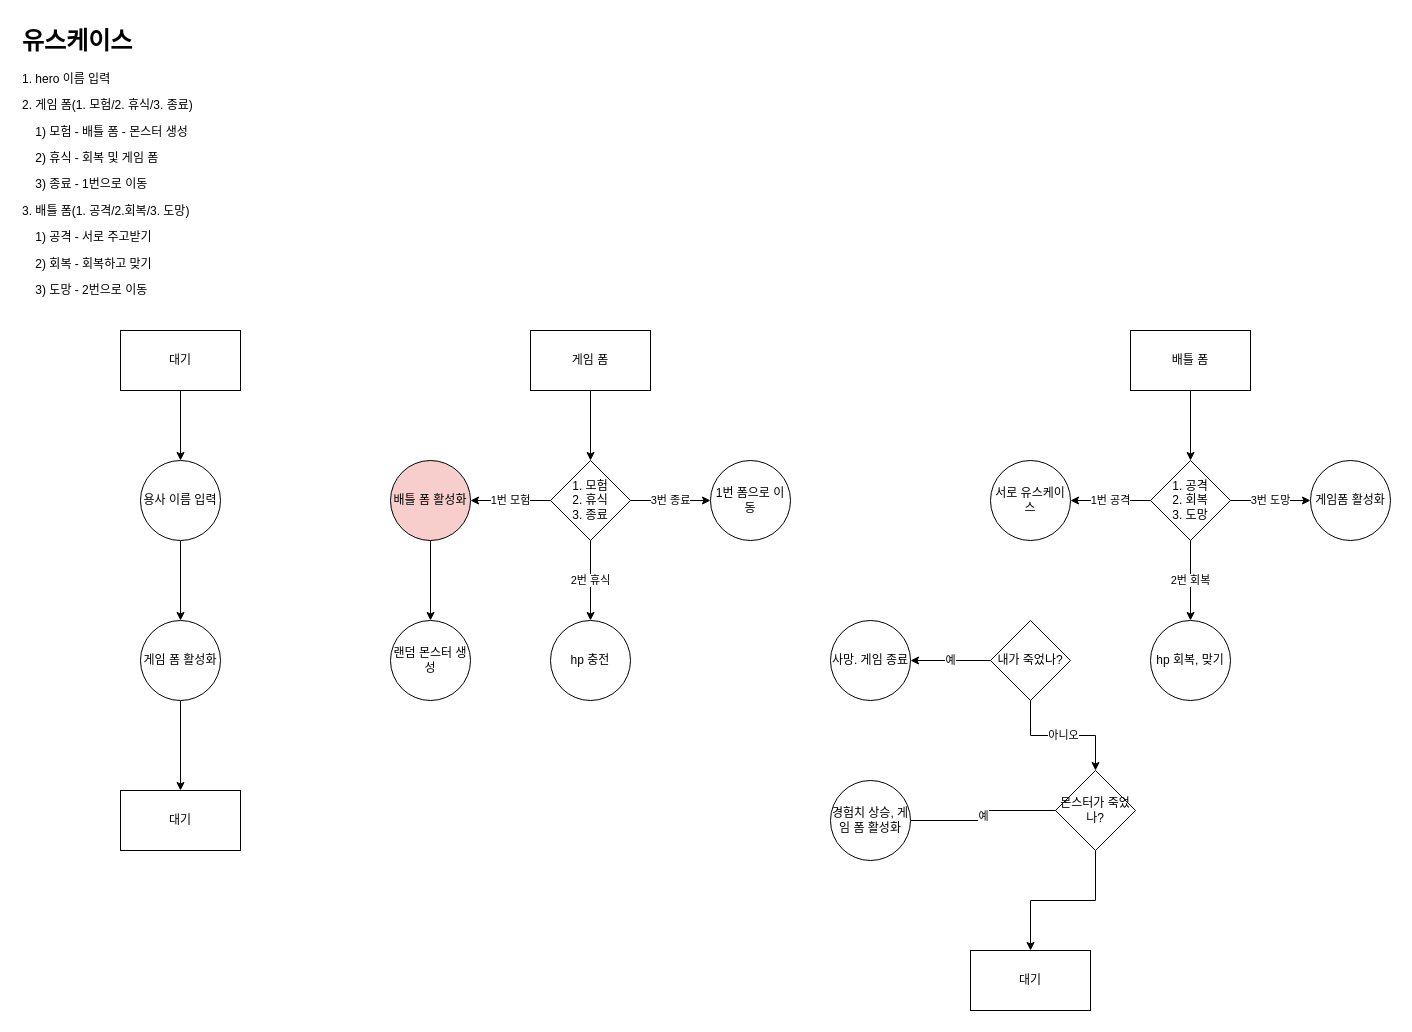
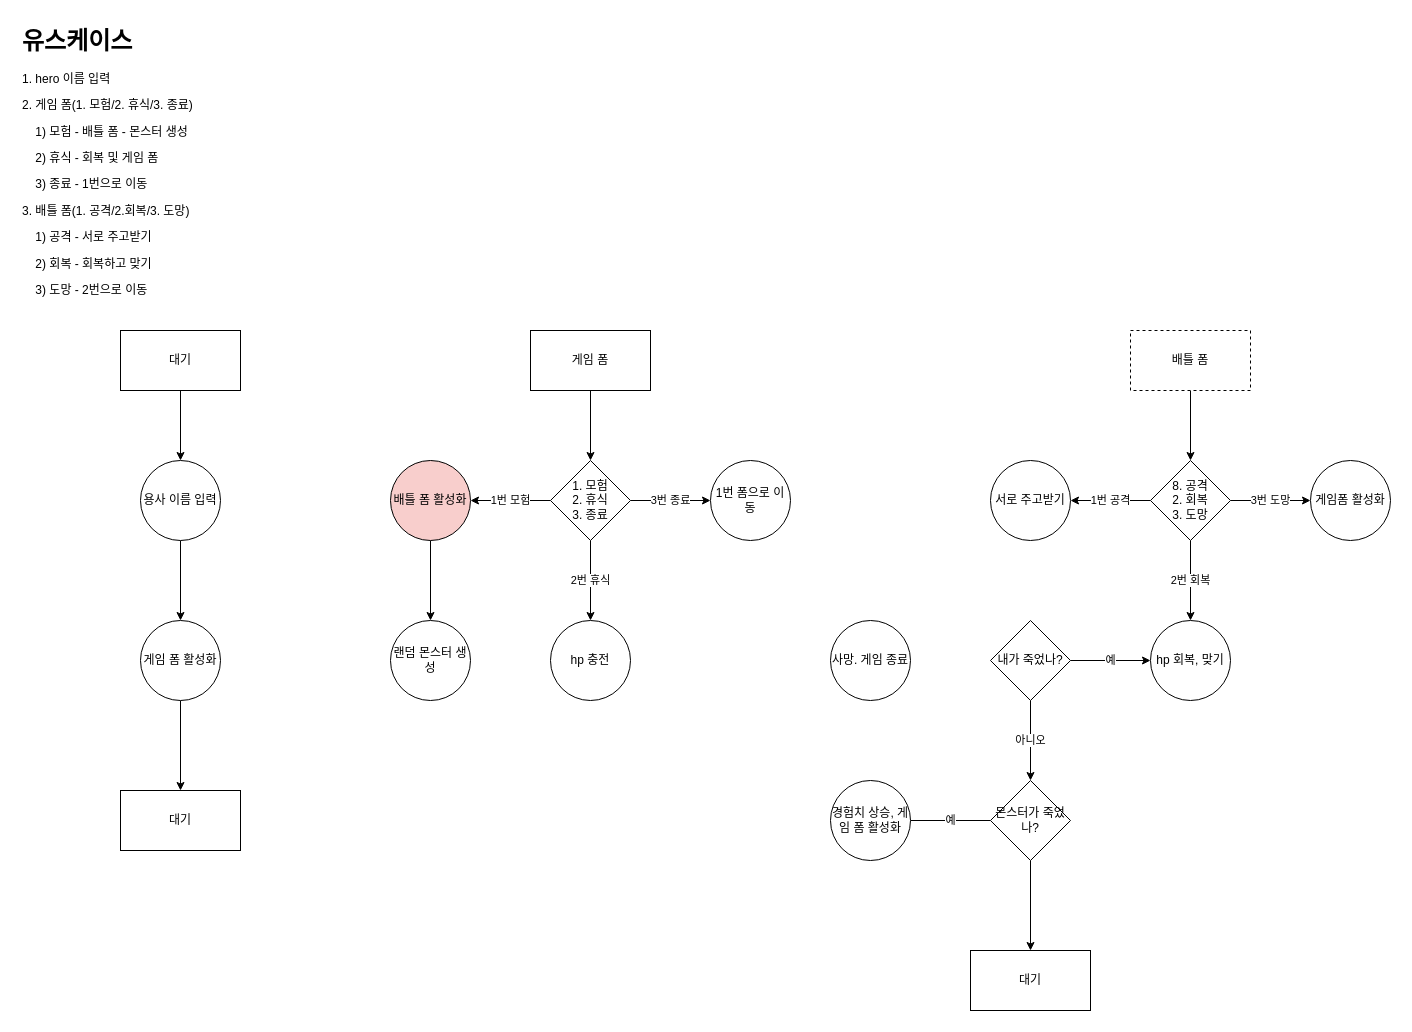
(1191, 361) -> (1191, 361)
(1031, 501) -> (1031, 501)
(1191, 501) -> (1191, 501)
(954, 661) -> (1107, 661)
(1096, 811) -> (1031, 821)
